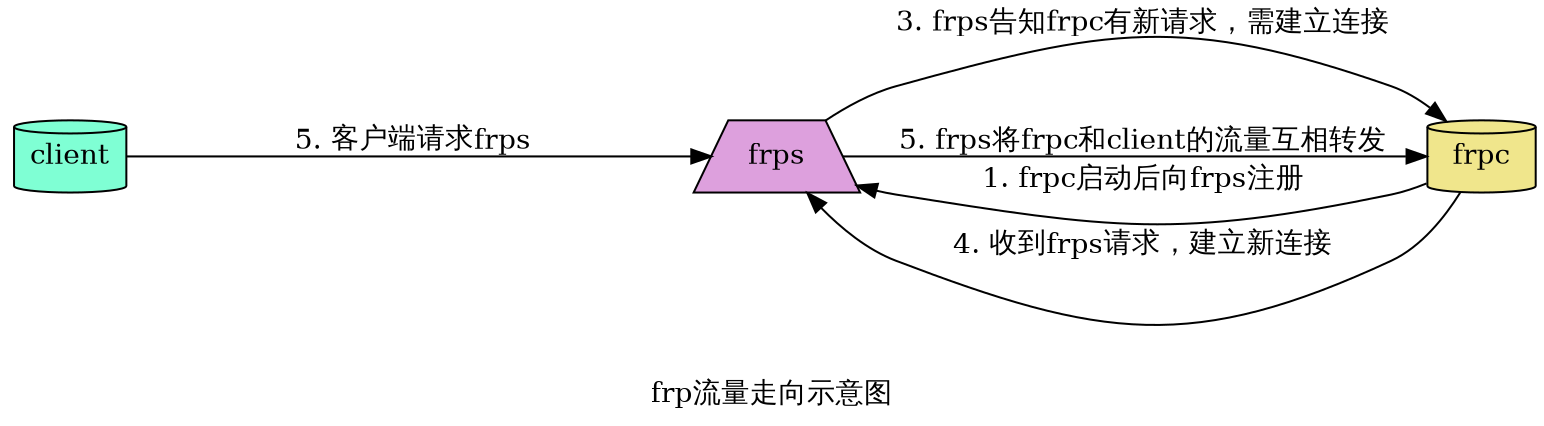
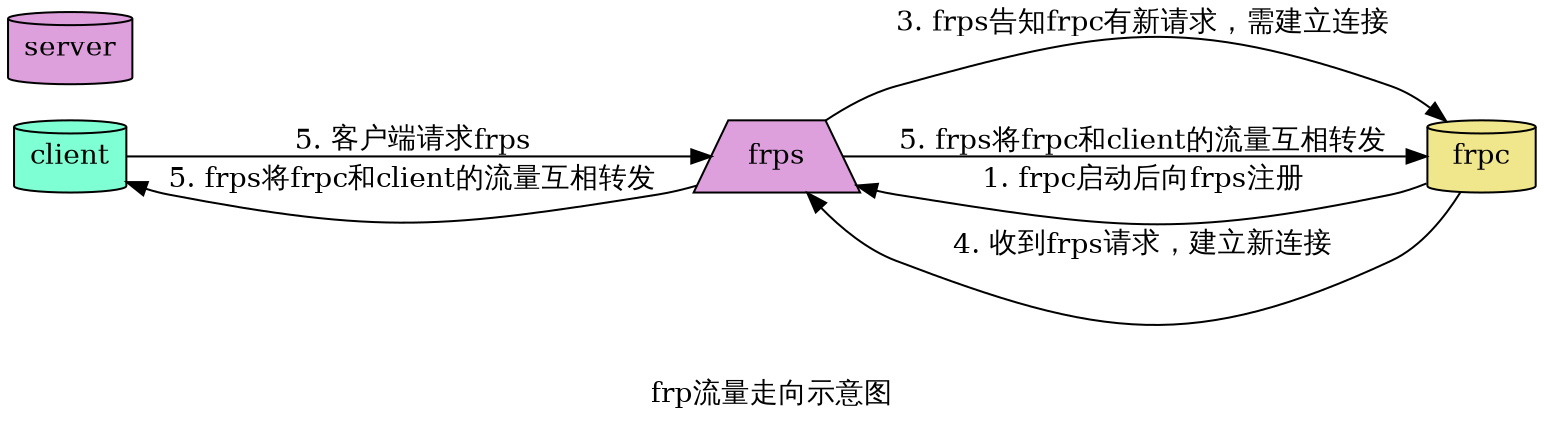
none -> (70, 48)
none -> (422, 222)
